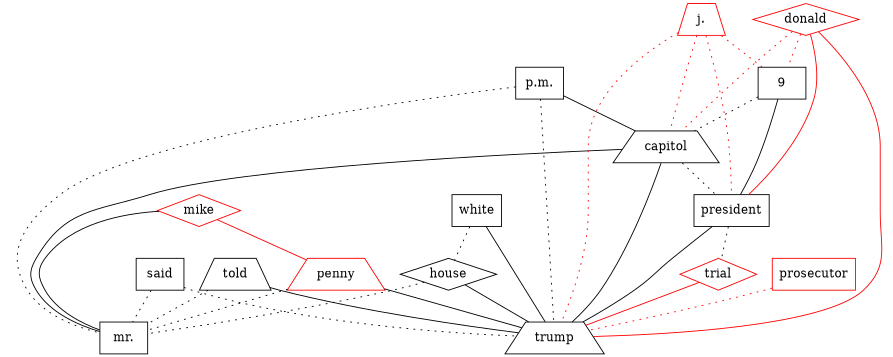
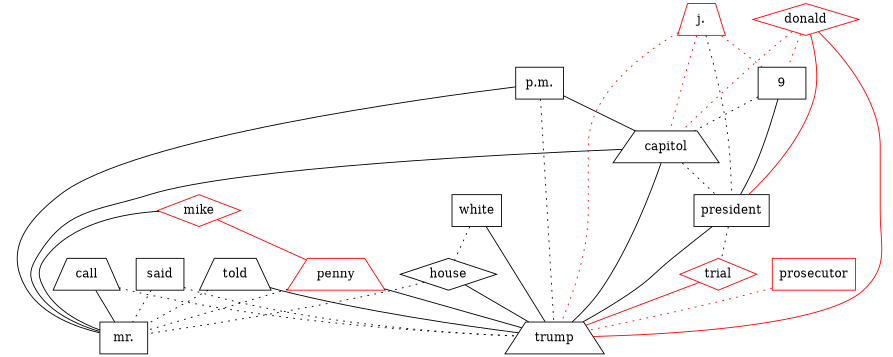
(723, 106) -> (723, 106)
(186, 146) -> (186, 146)
none -> (87, 274)
